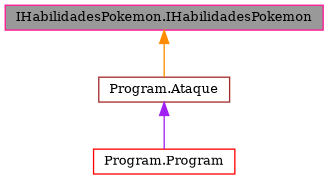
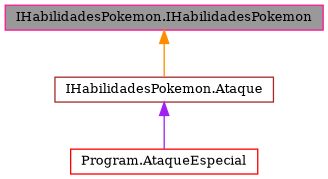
(164, 90) -> (164, 90)
(164, 162) -> (164, 162)
